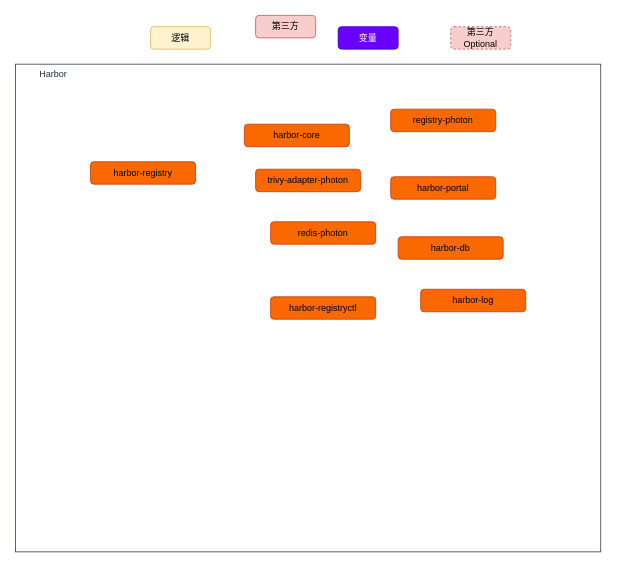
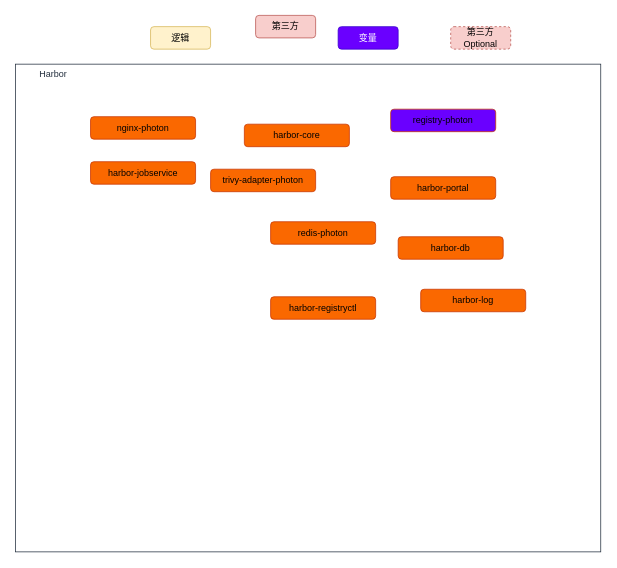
(443, 120) -> (443, 120)
none -> (143, 128)
(143, 173) -> (143, 173)
(308, 180) -> (263, 180)
